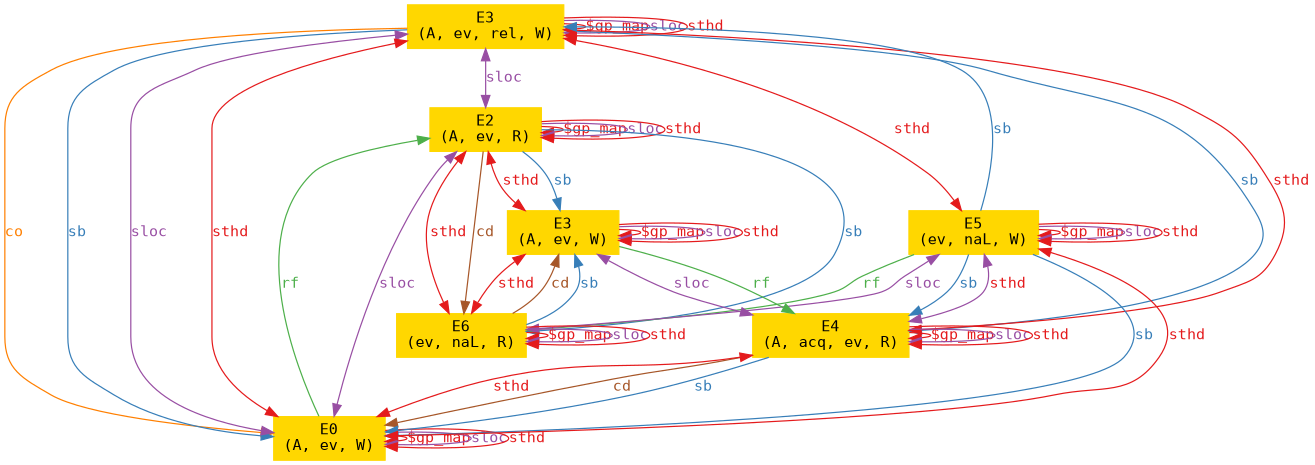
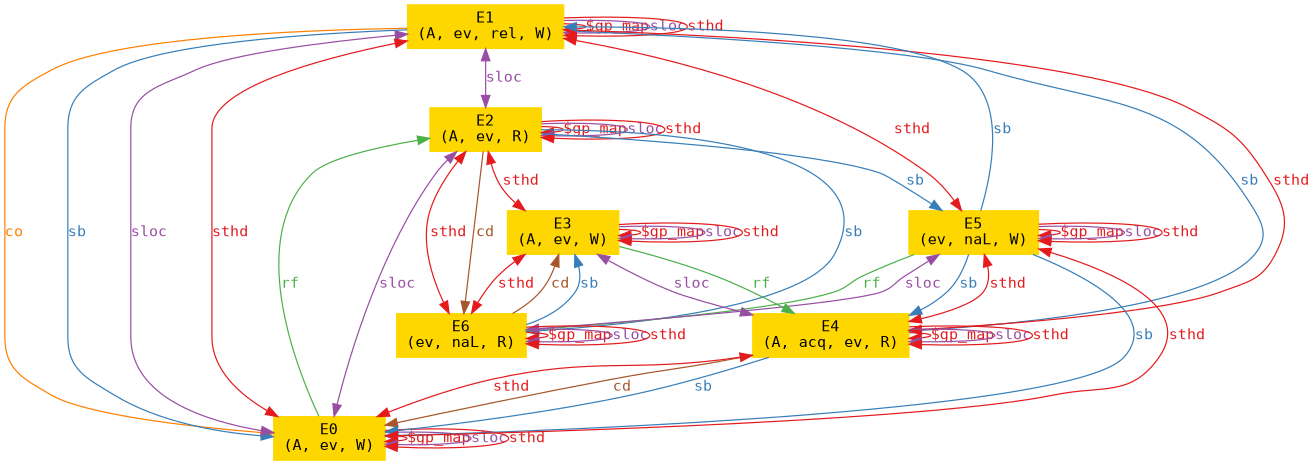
(486, 27) -> (486, 27)
(544, 172) -> (791, 156)
(966, 304) -> (966, 304)
